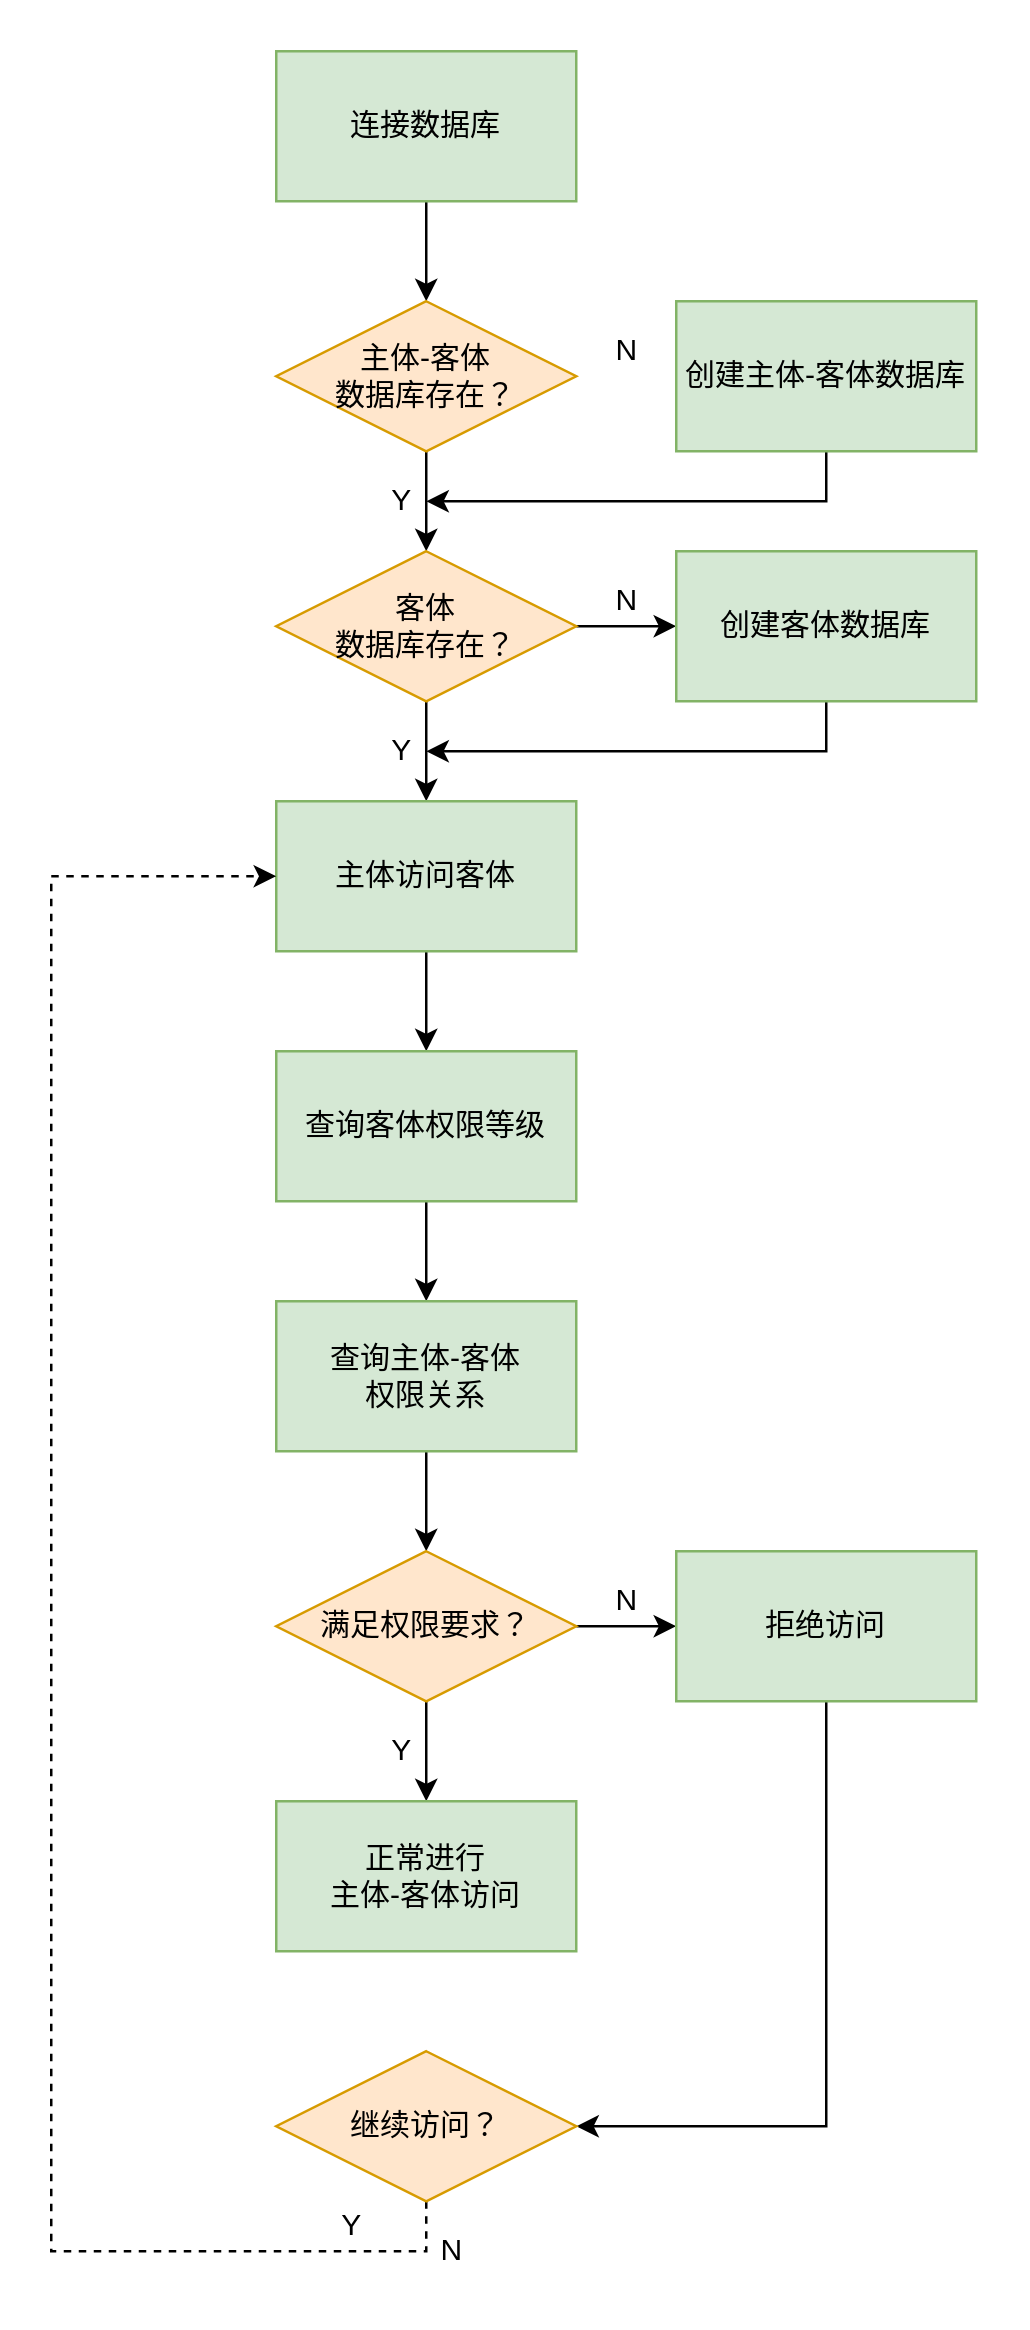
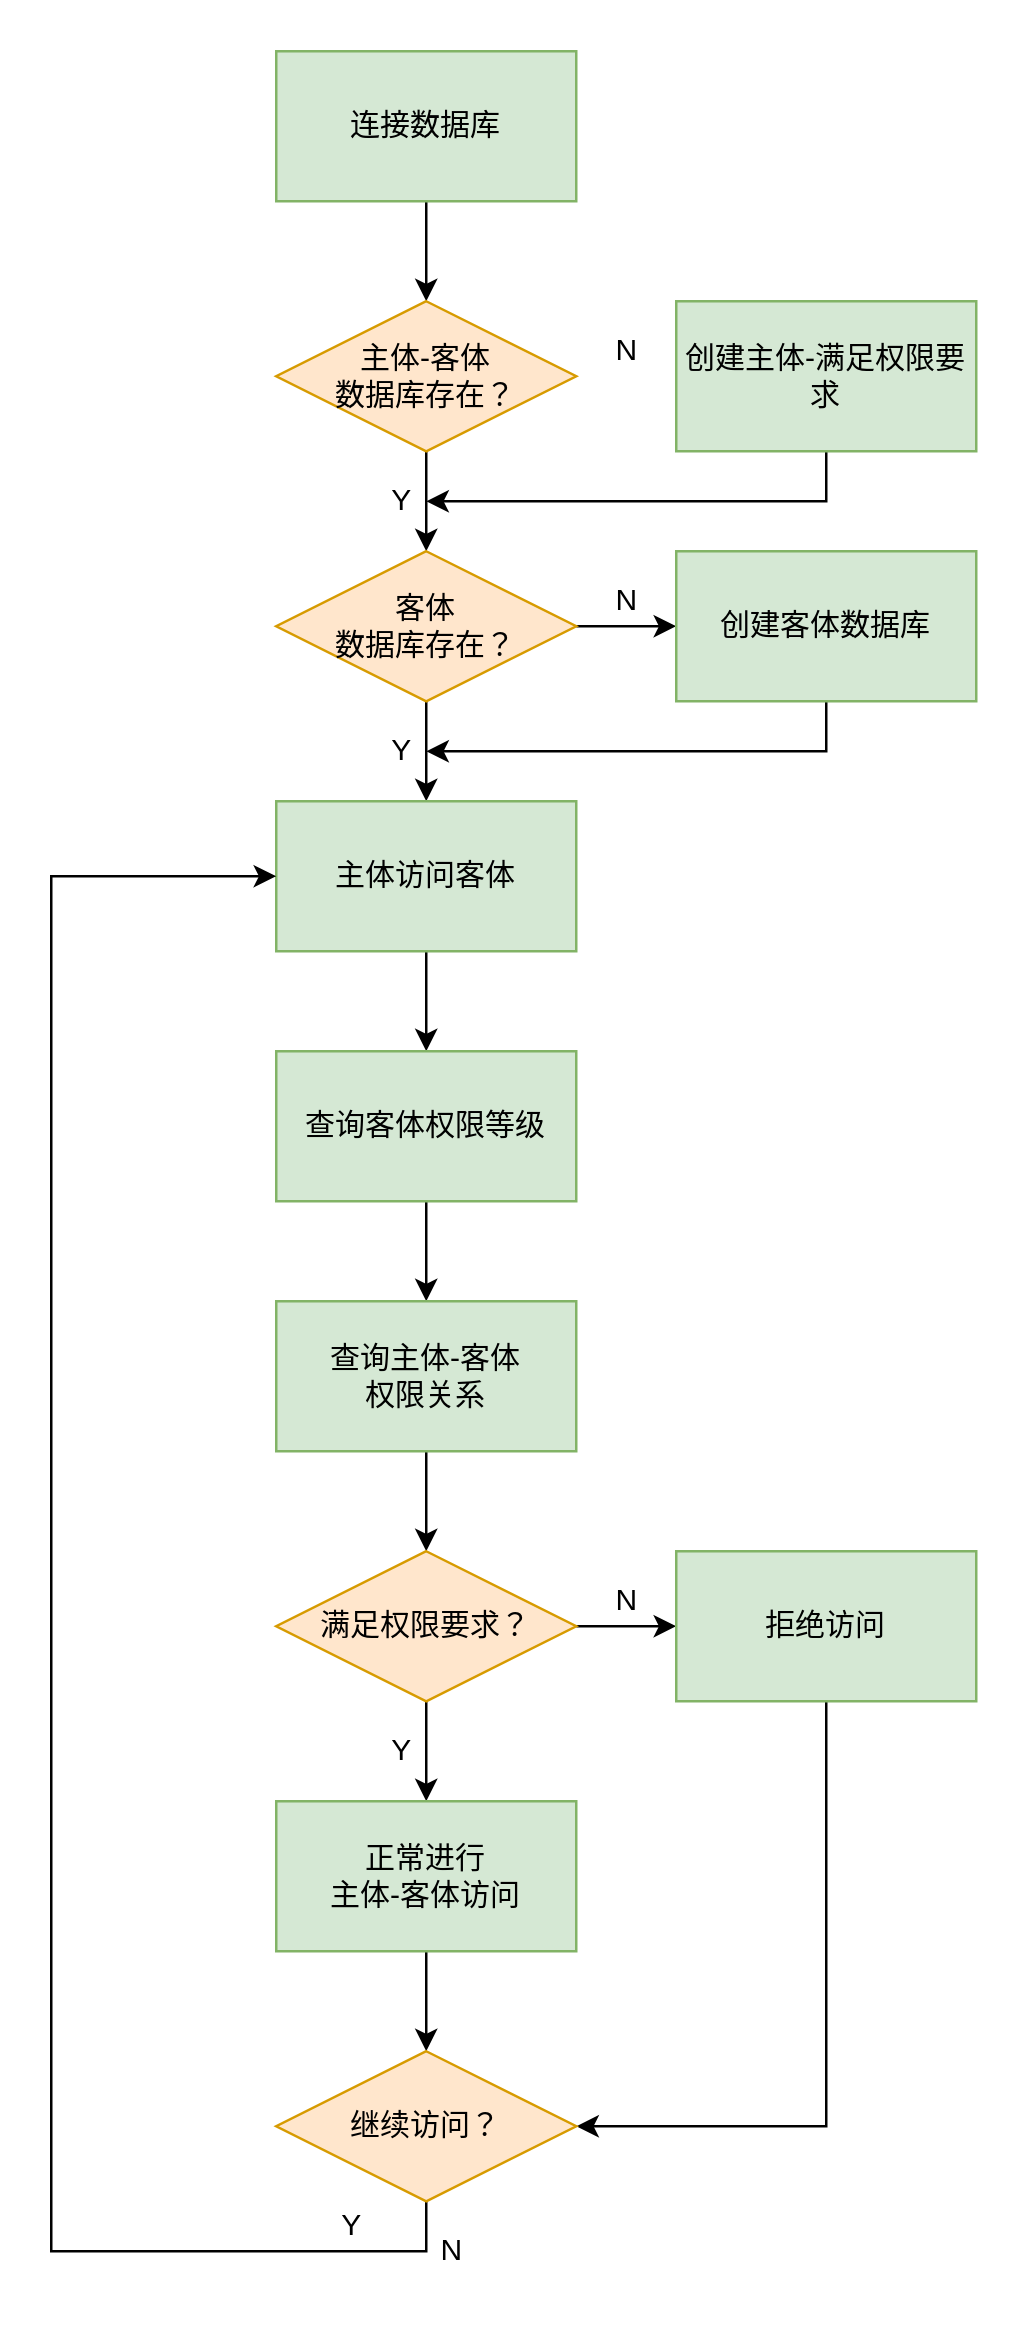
(826, 376) -> (826, 376)
(51, 1669) -> (51, 1669)
none -> (426, 1993)
